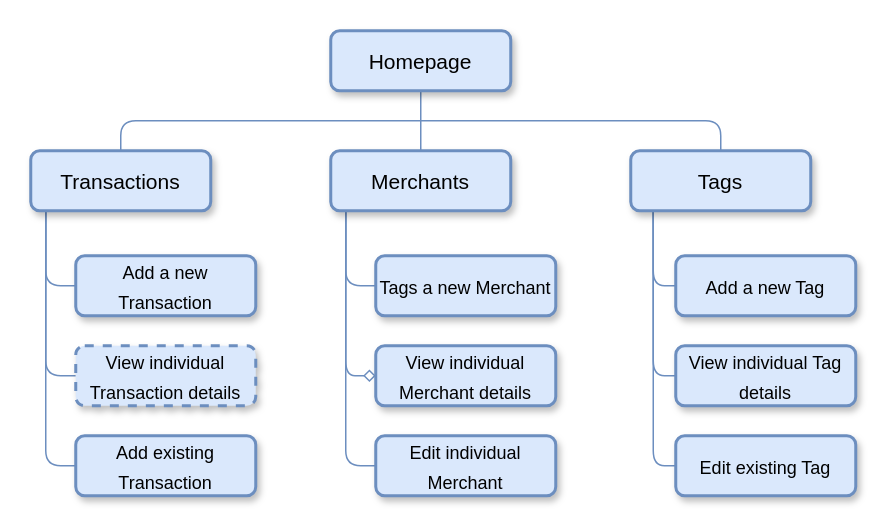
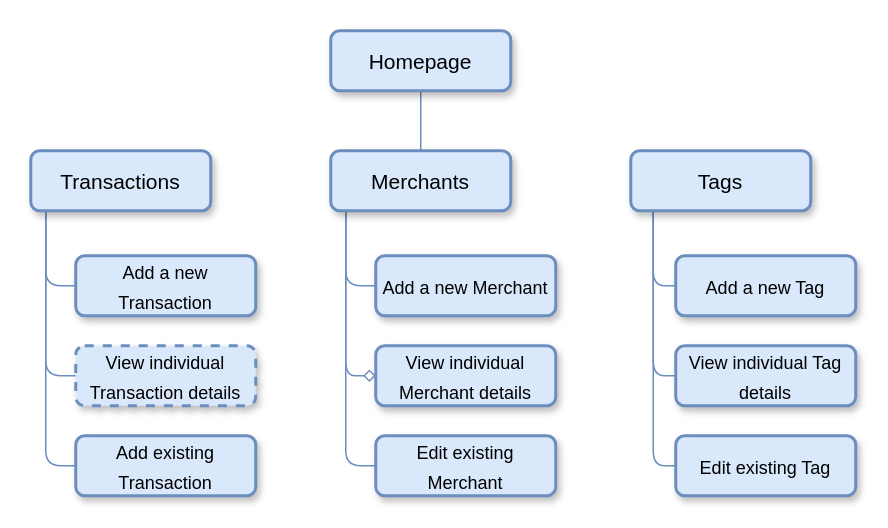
(423, 121) -> none
(466, 286) -> (466, 286)
(466, 466) -> (466, 466)
